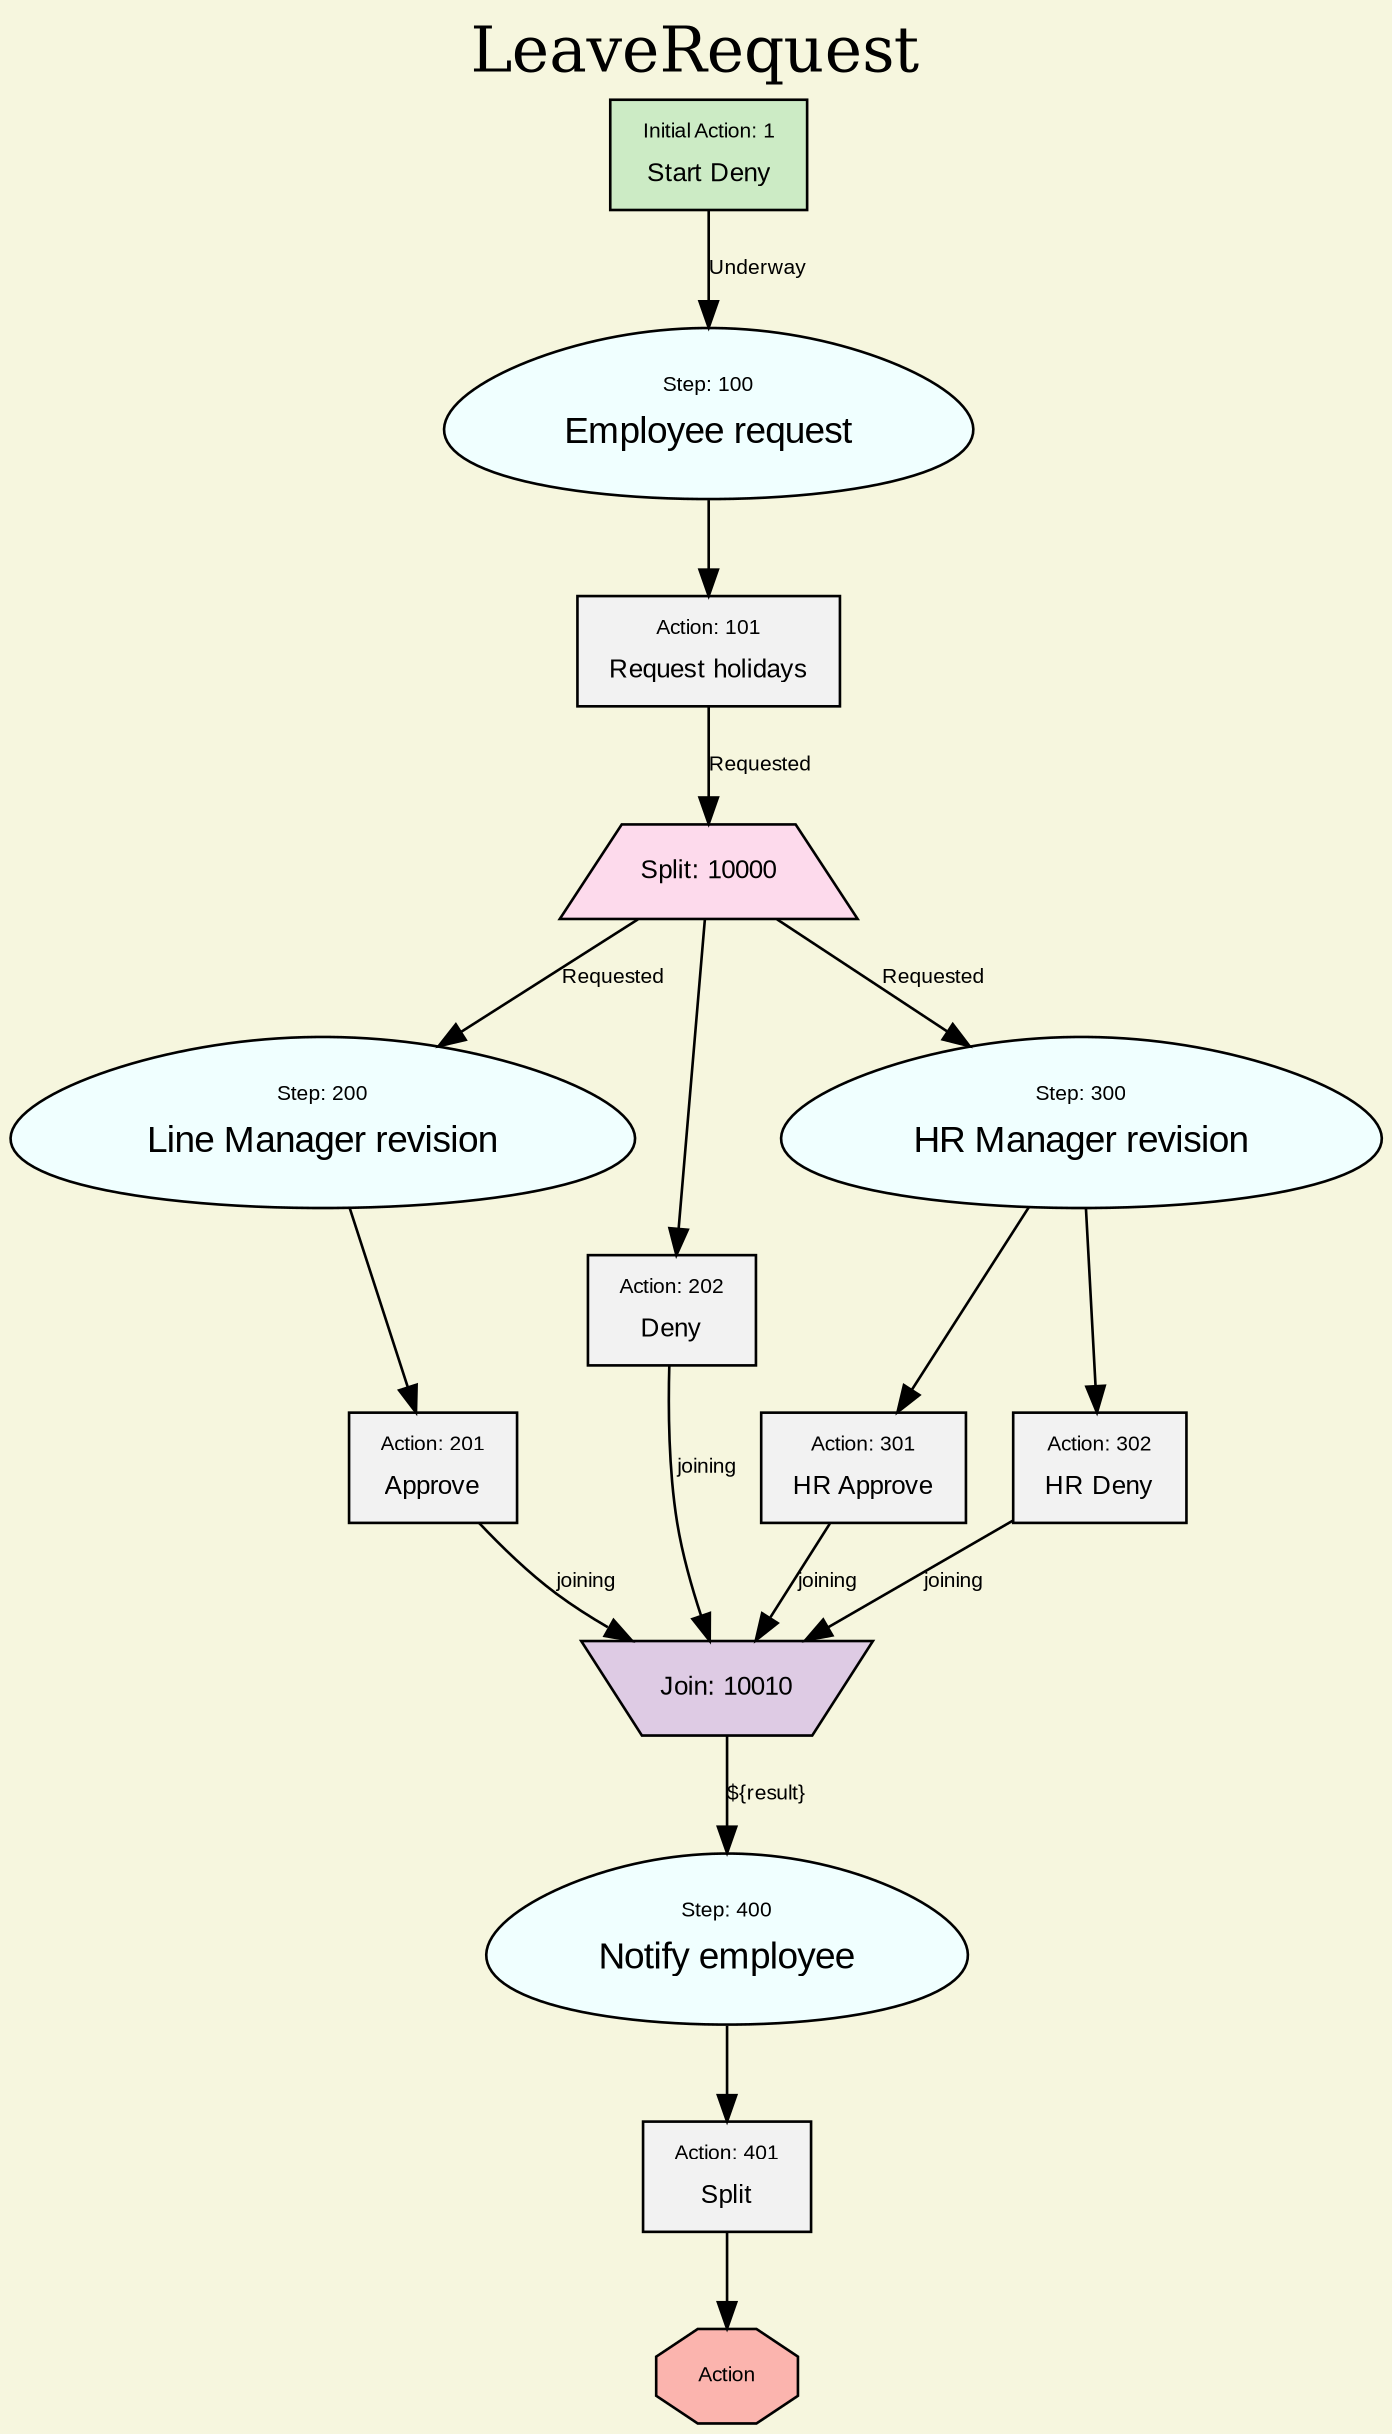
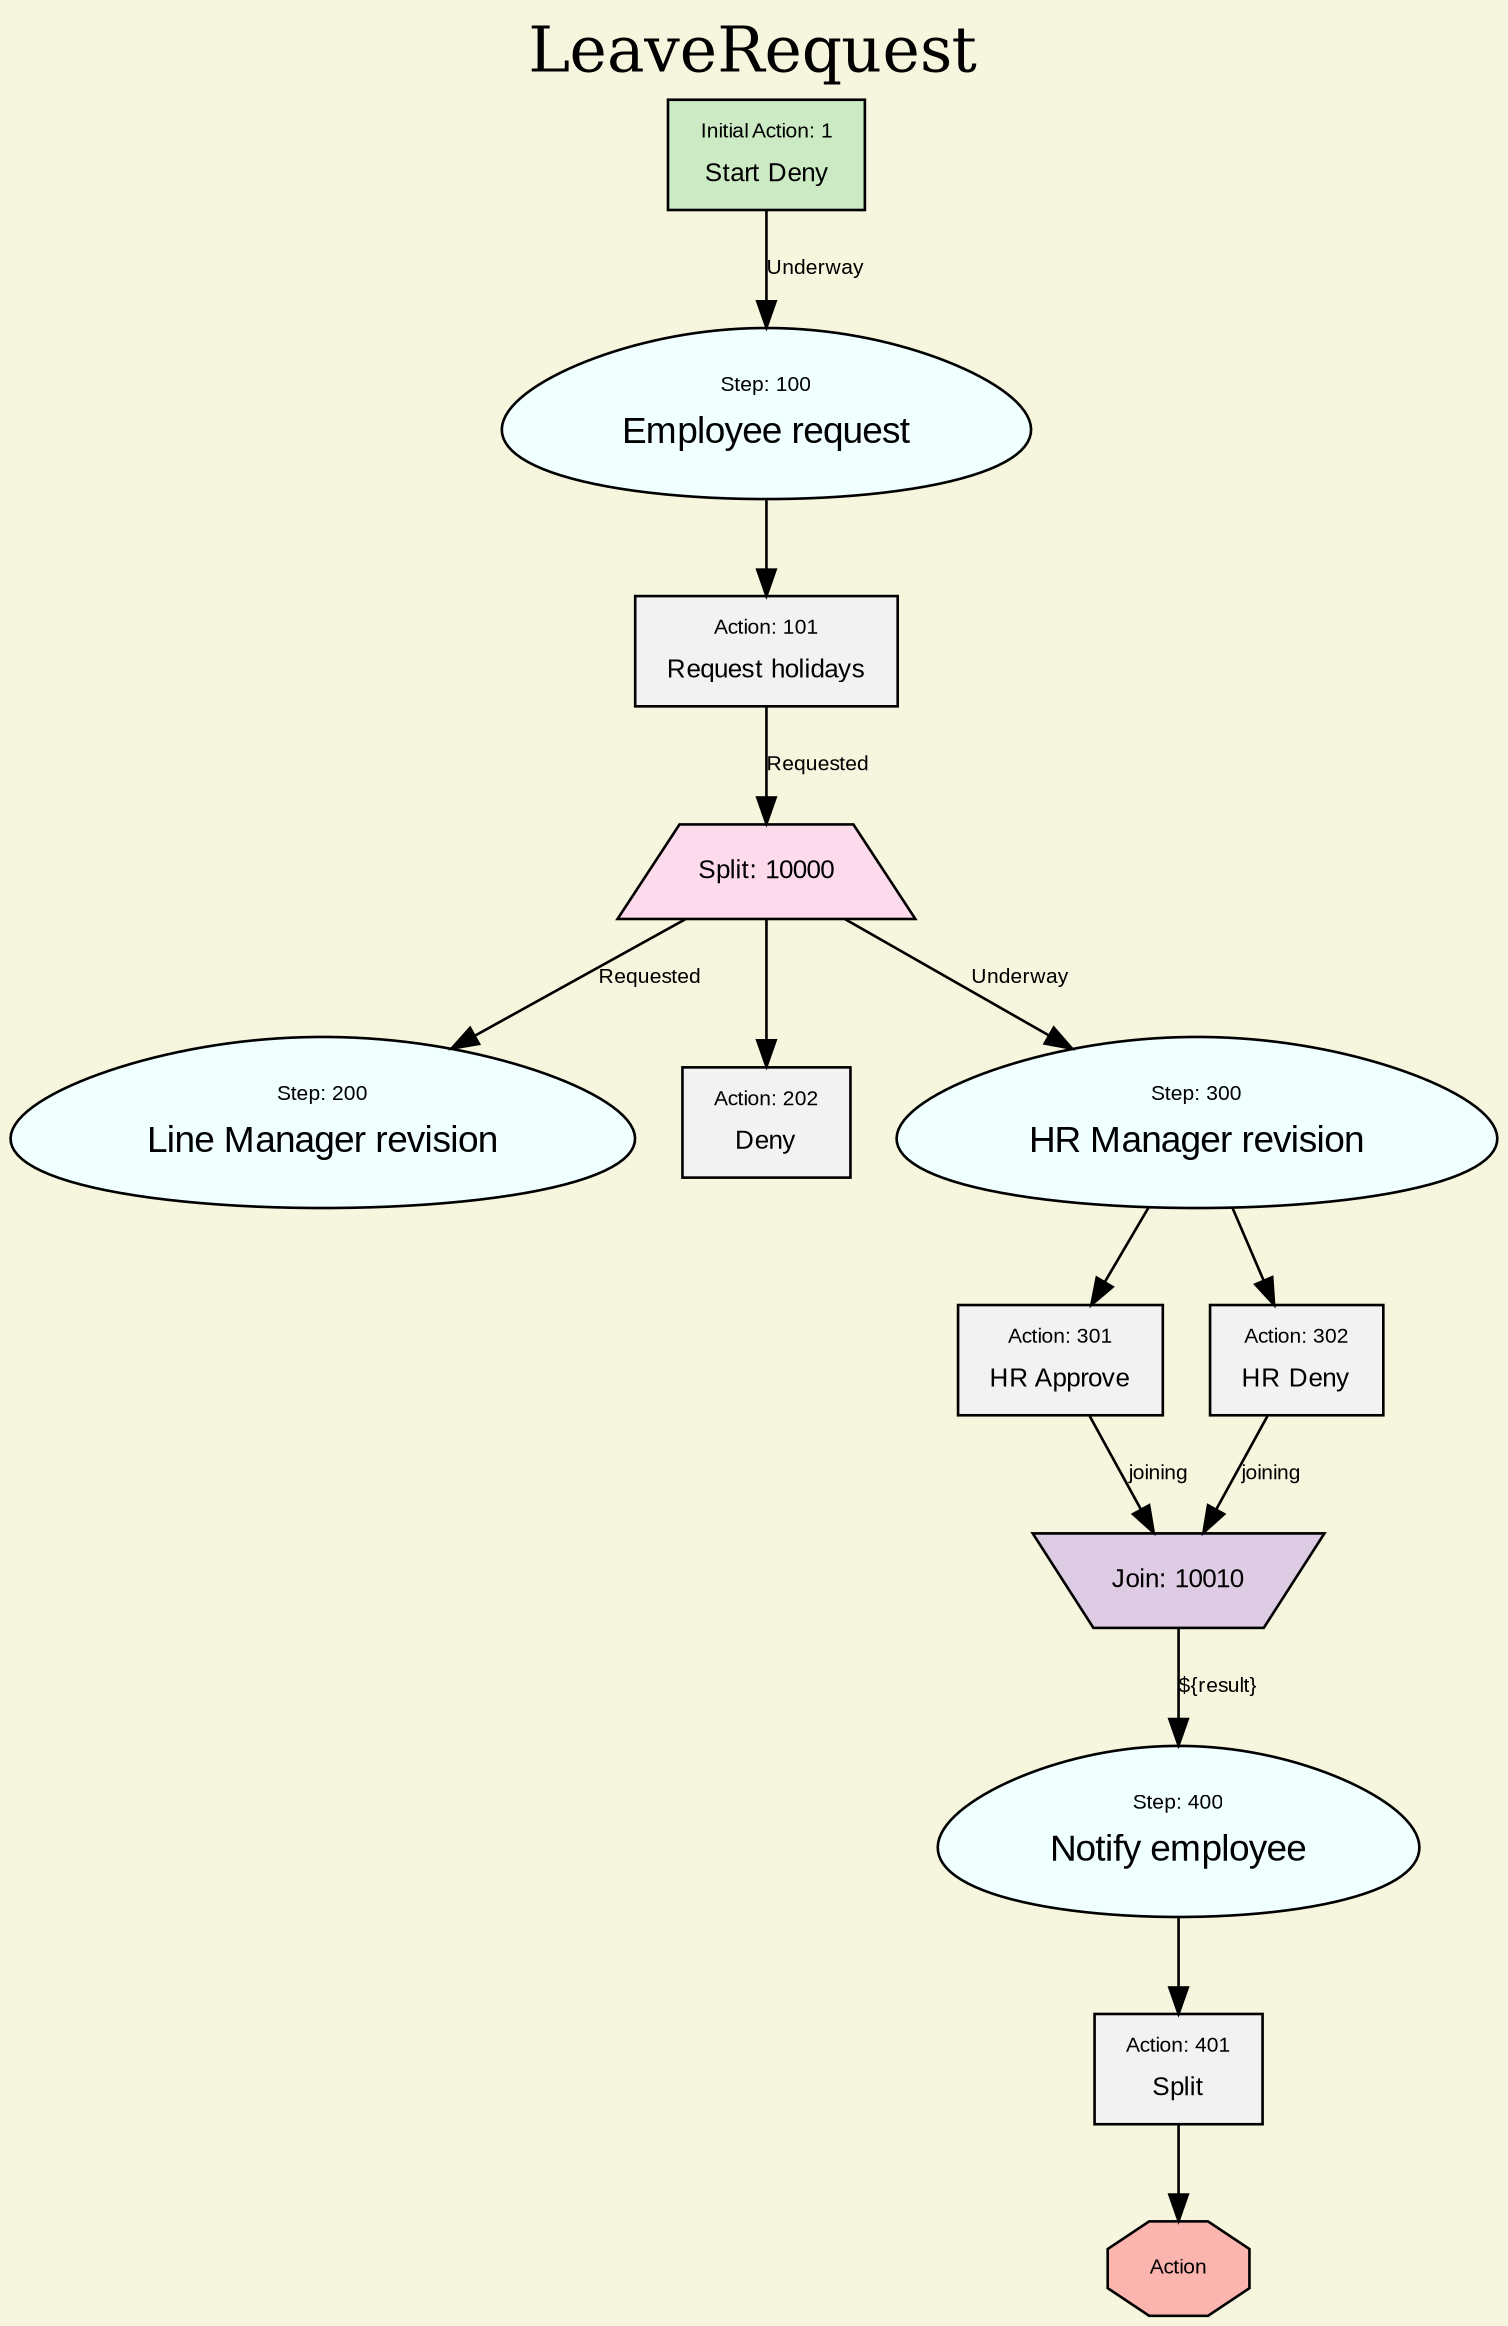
(934, 978) -> (1020, 978)
(433, 1468) -> none
(673, 1492) -> none
